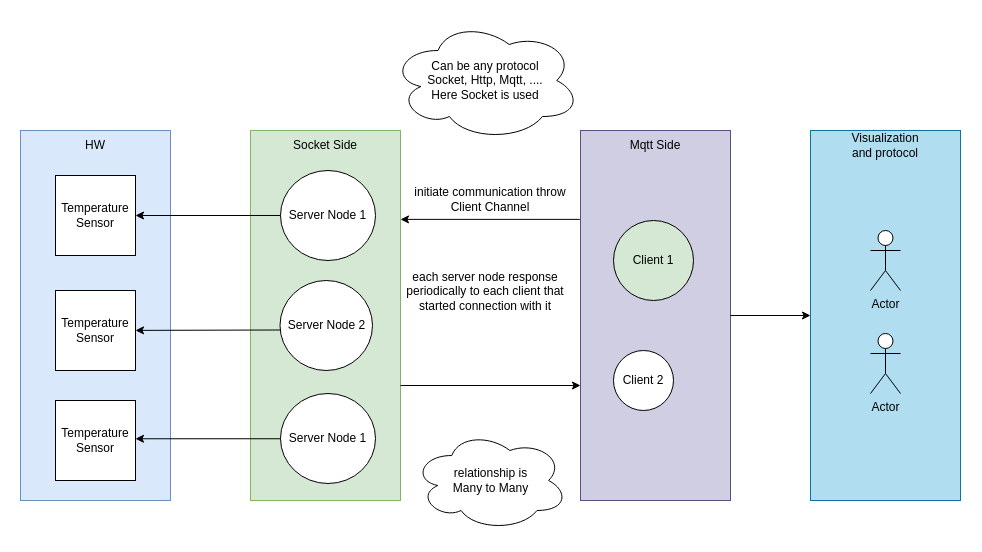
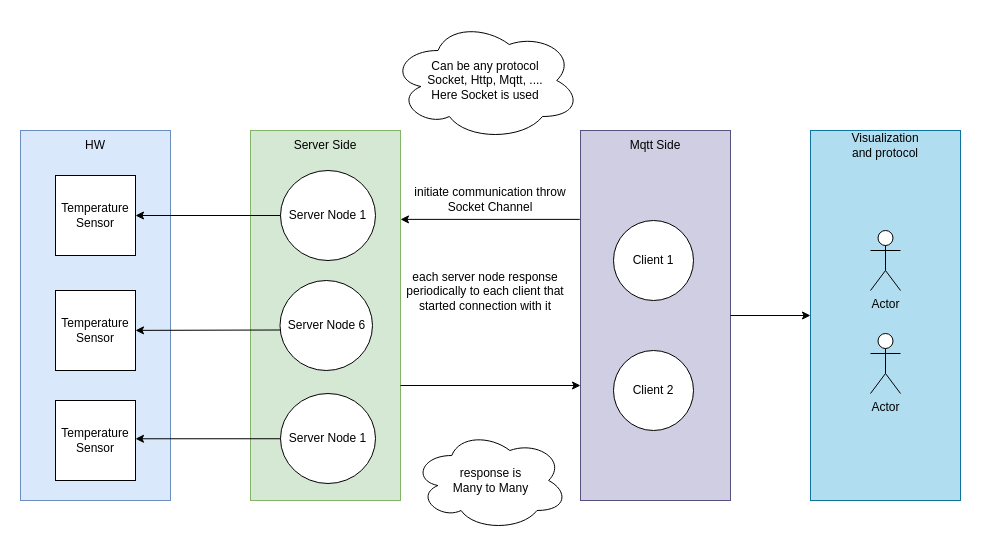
(326, 146) -> (326, 146)
(491, 200) -> (491, 200)
(654, 261) -> (654, 261)
(327, 326) -> (327, 326)
(644, 381) -> (654, 391)
(491, 481) -> (491, 481)
